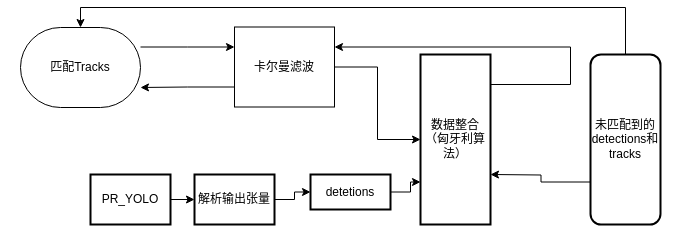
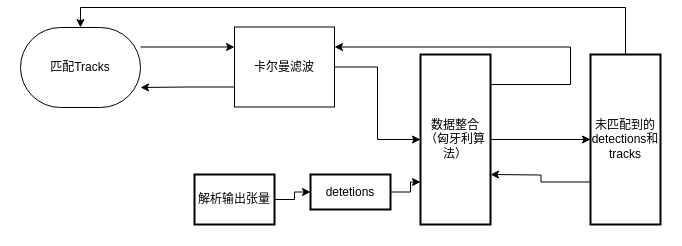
none -> (537, 140)
(626, 140) -> (626, 140)
(131, 200) -> none
(187, 200) -> none
